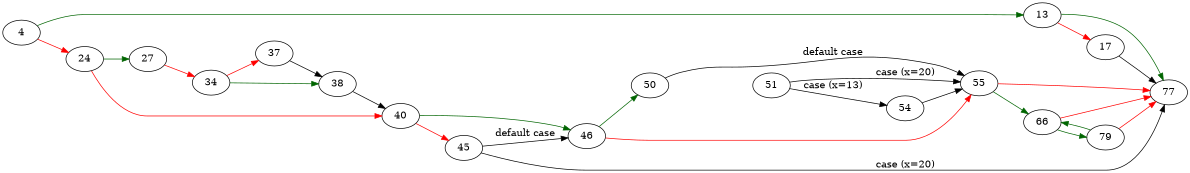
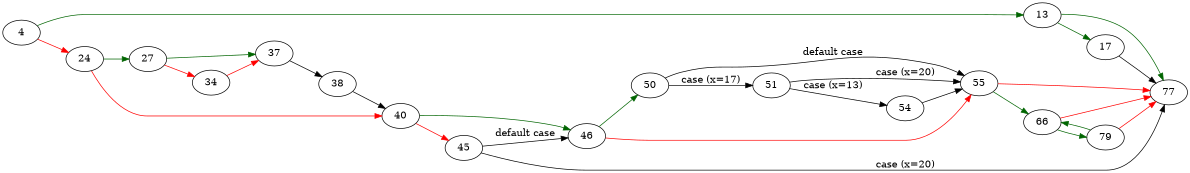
(1071, 30) -> (1071, 30)
none -> (208, 56)
(271, 83) -> none
none -> (707, 85)
